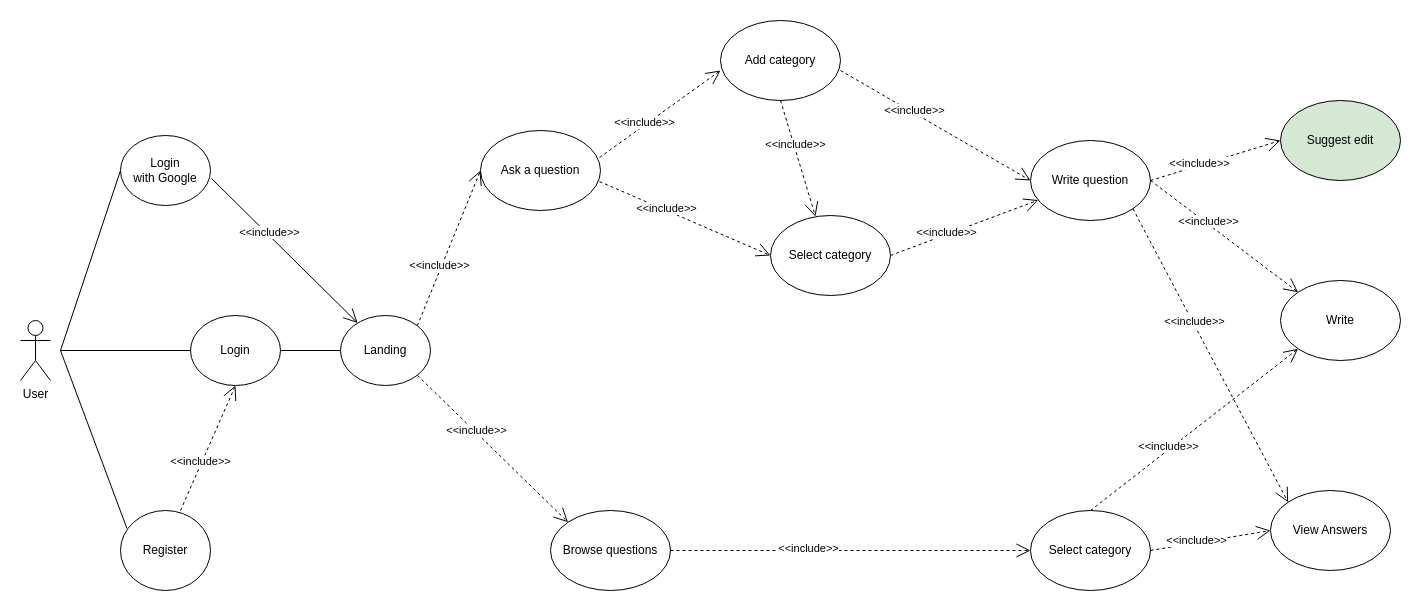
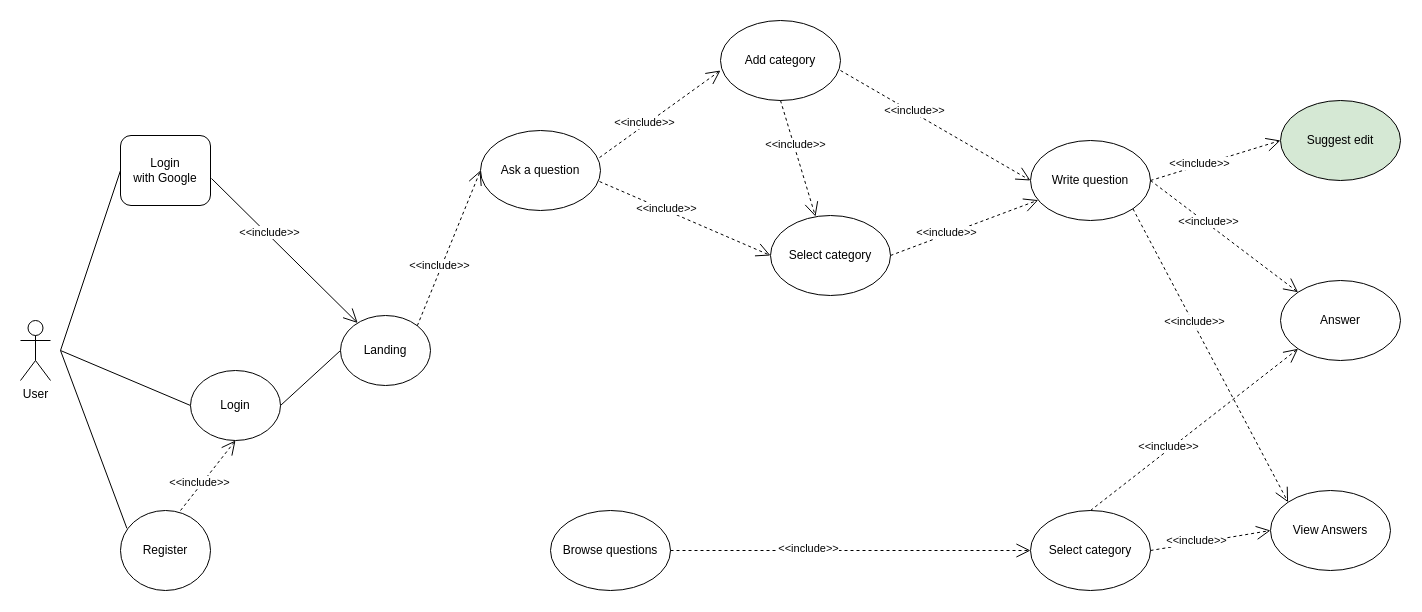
(166, 171) -> (166, 171)
(1341, 321) -> (1341, 321)
(236, 351) -> (236, 406)
(492, 448) -> none
